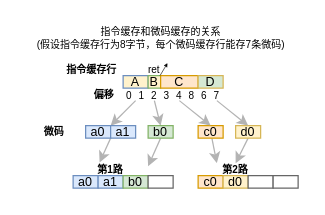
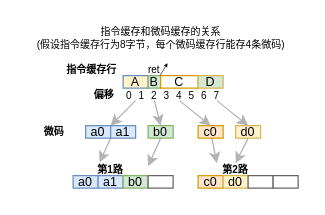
(161, 38) -> (161, 38)
(154, 82) -> (154, 82)
(179, 82) -> (179, 82)
(192, 94) -> (192, 94)
